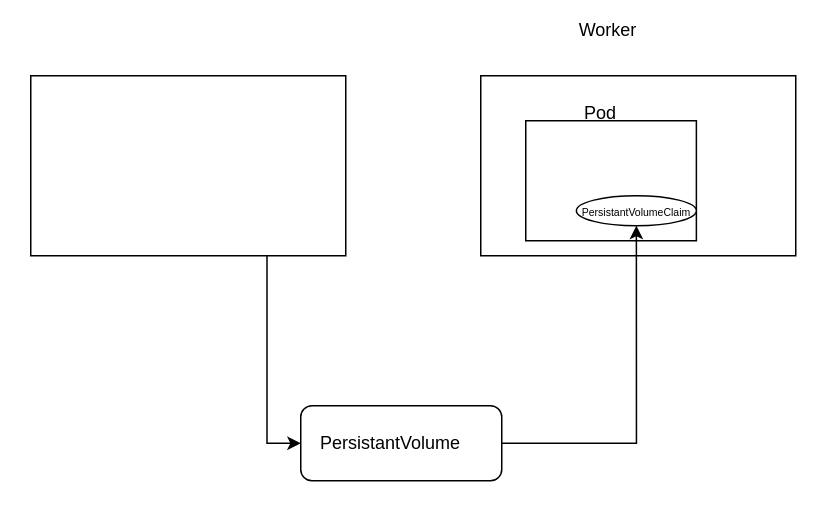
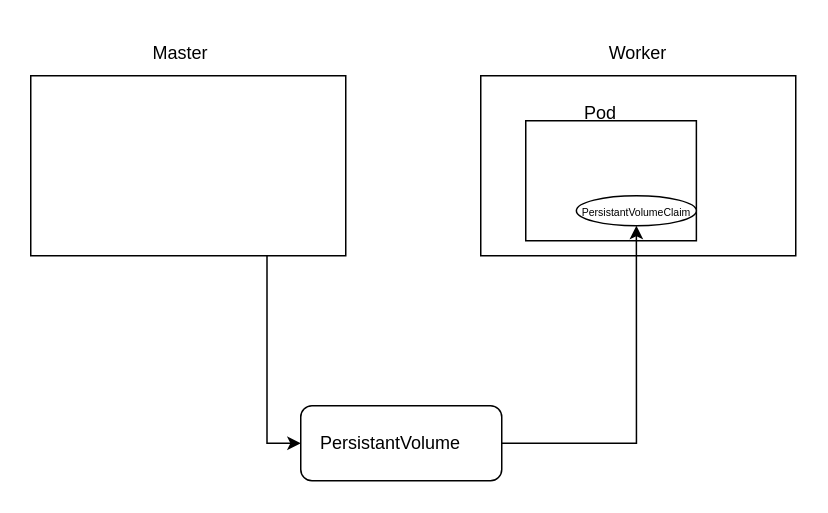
(608, 31) -> (638, 53)
none -> (181, 53)
